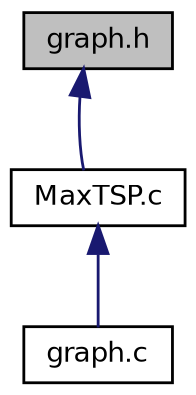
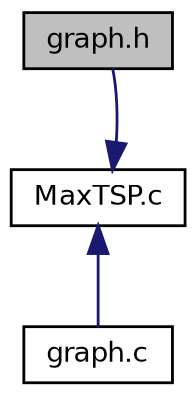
(80, 134) -> (117, 105)
